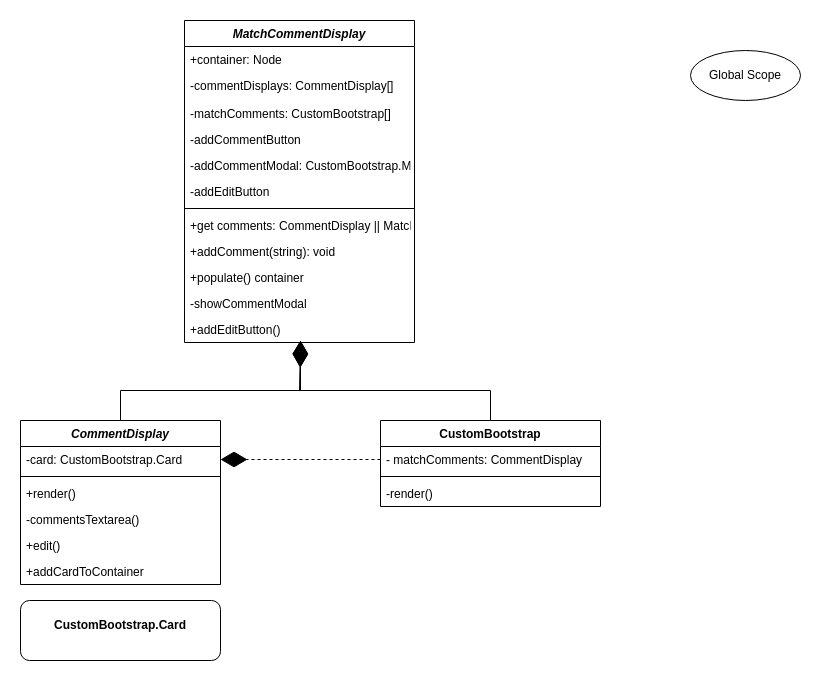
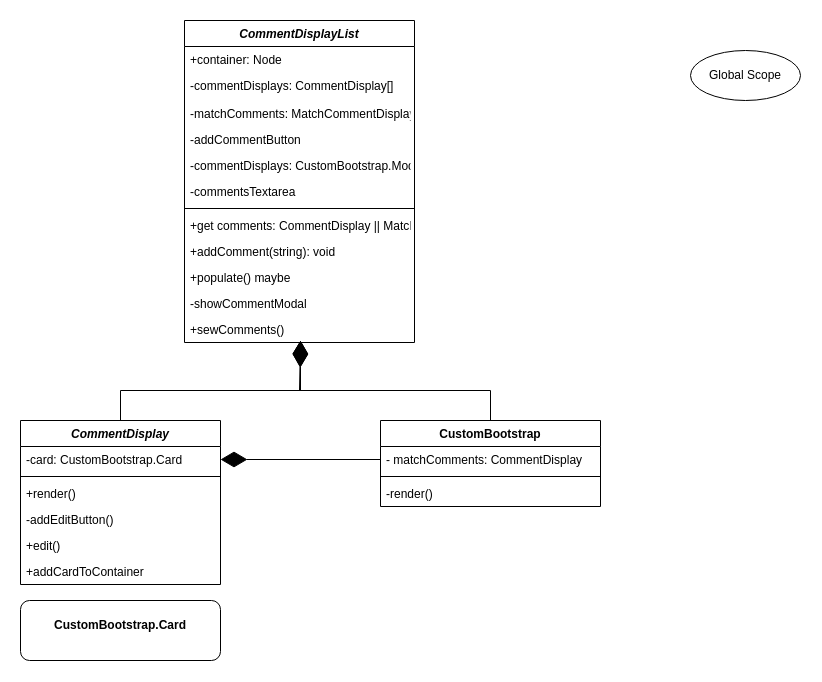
(299, 34) -> (299, 34)
(298, 114) -> (308, 114)
(313, 166) -> (312, 166)
(235, 192) -> (247, 192)
(256, 278) -> (244, 278)
(242, 330) -> (237, 330)
(312, 460) -> (312, 460)
(90, 520) -> (78, 520)
